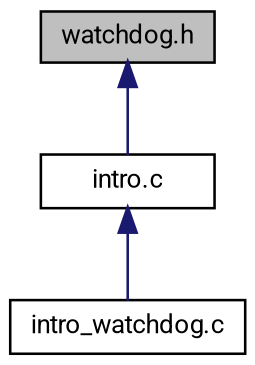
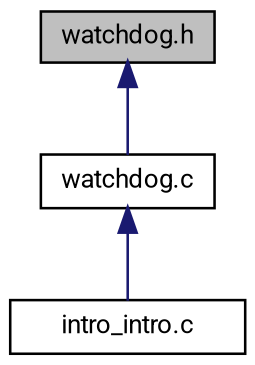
(128, 181) -> (128, 181)
(128, 327) -> (128, 327)
